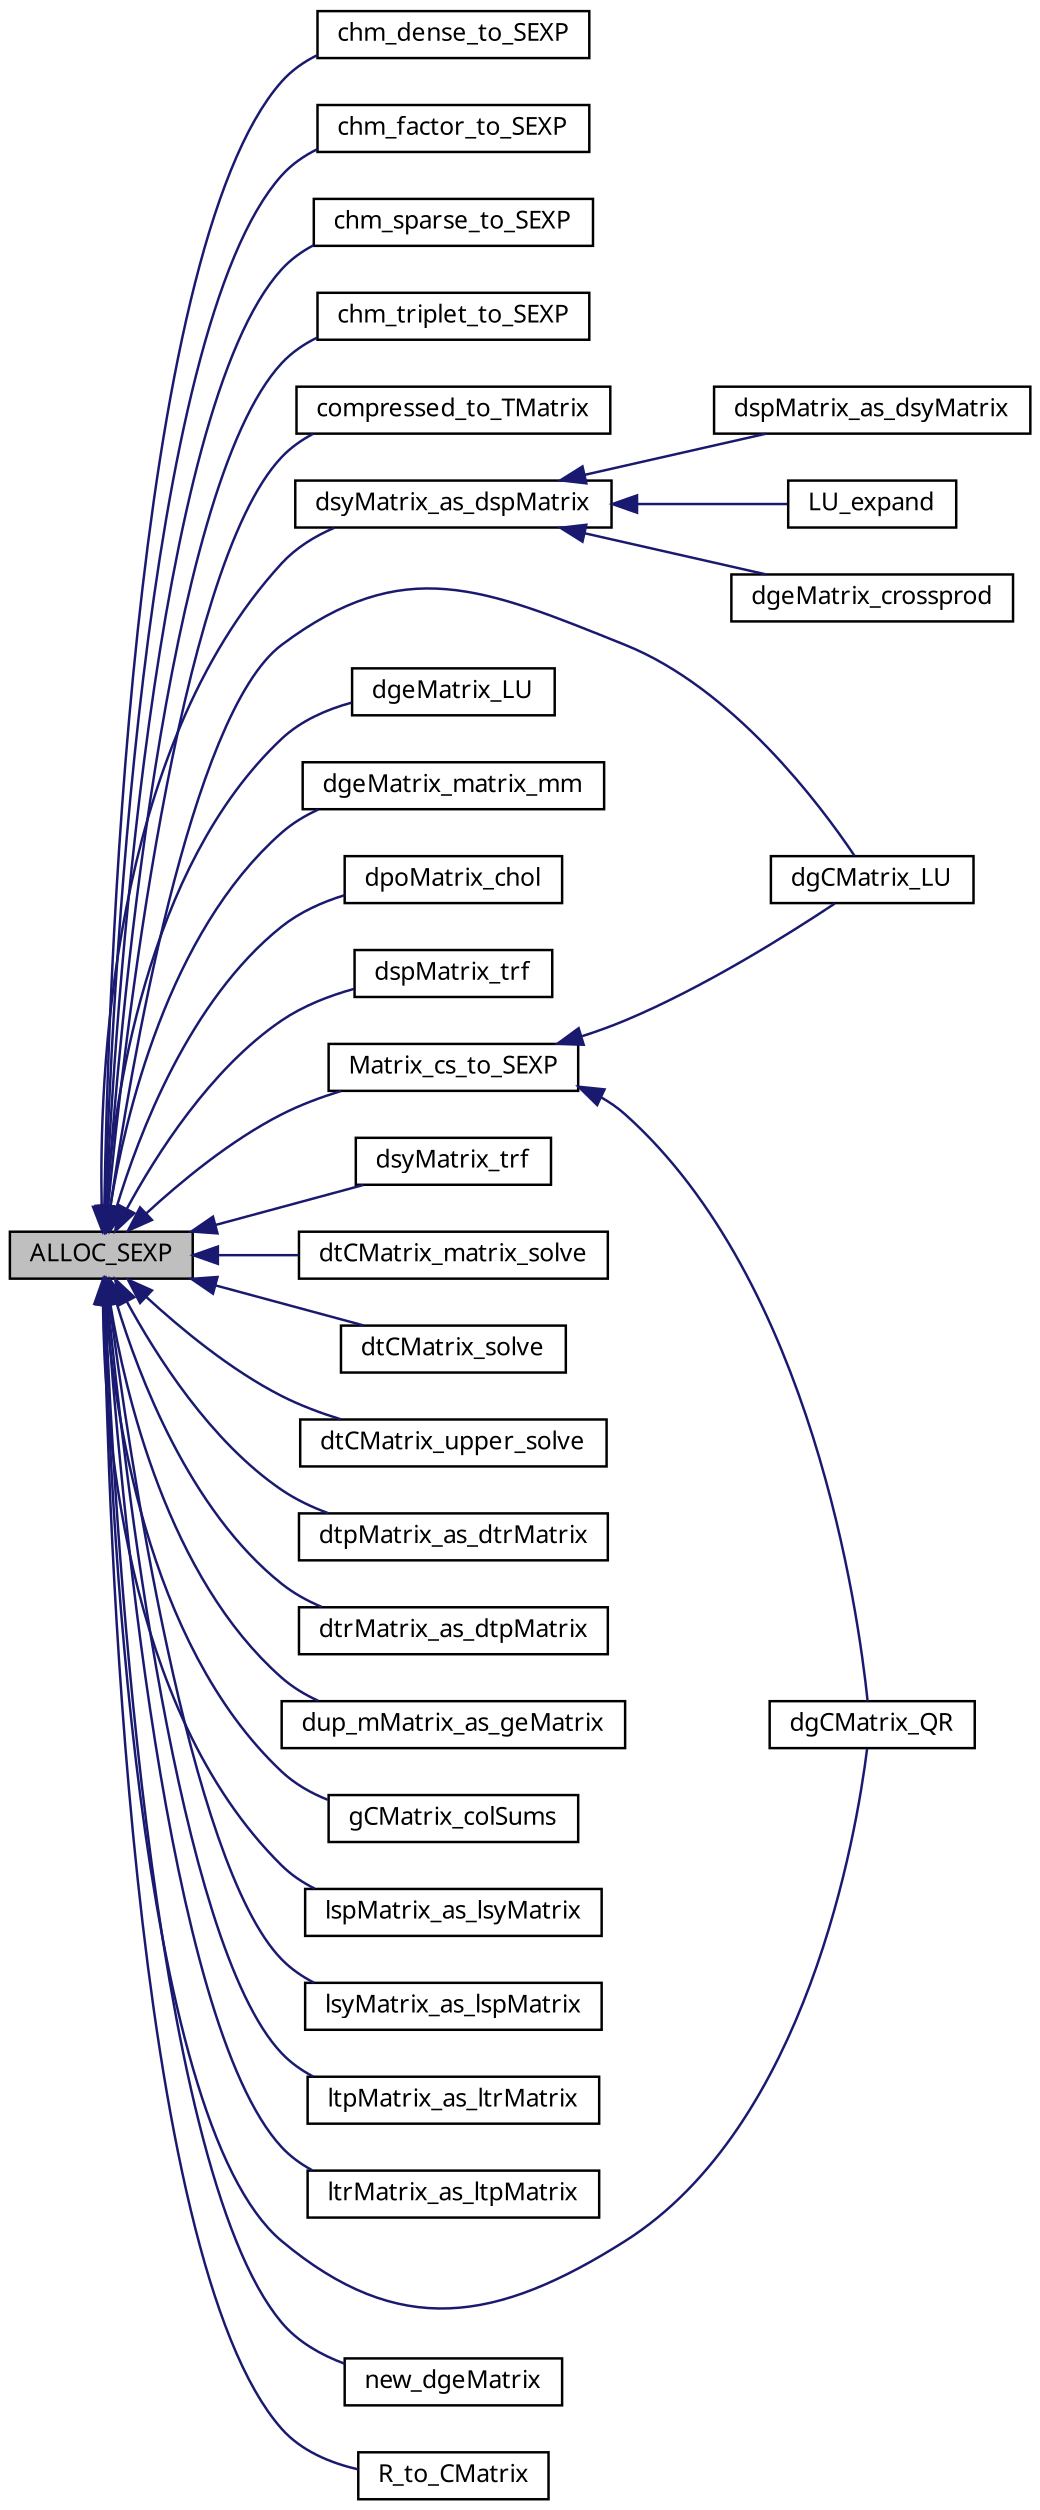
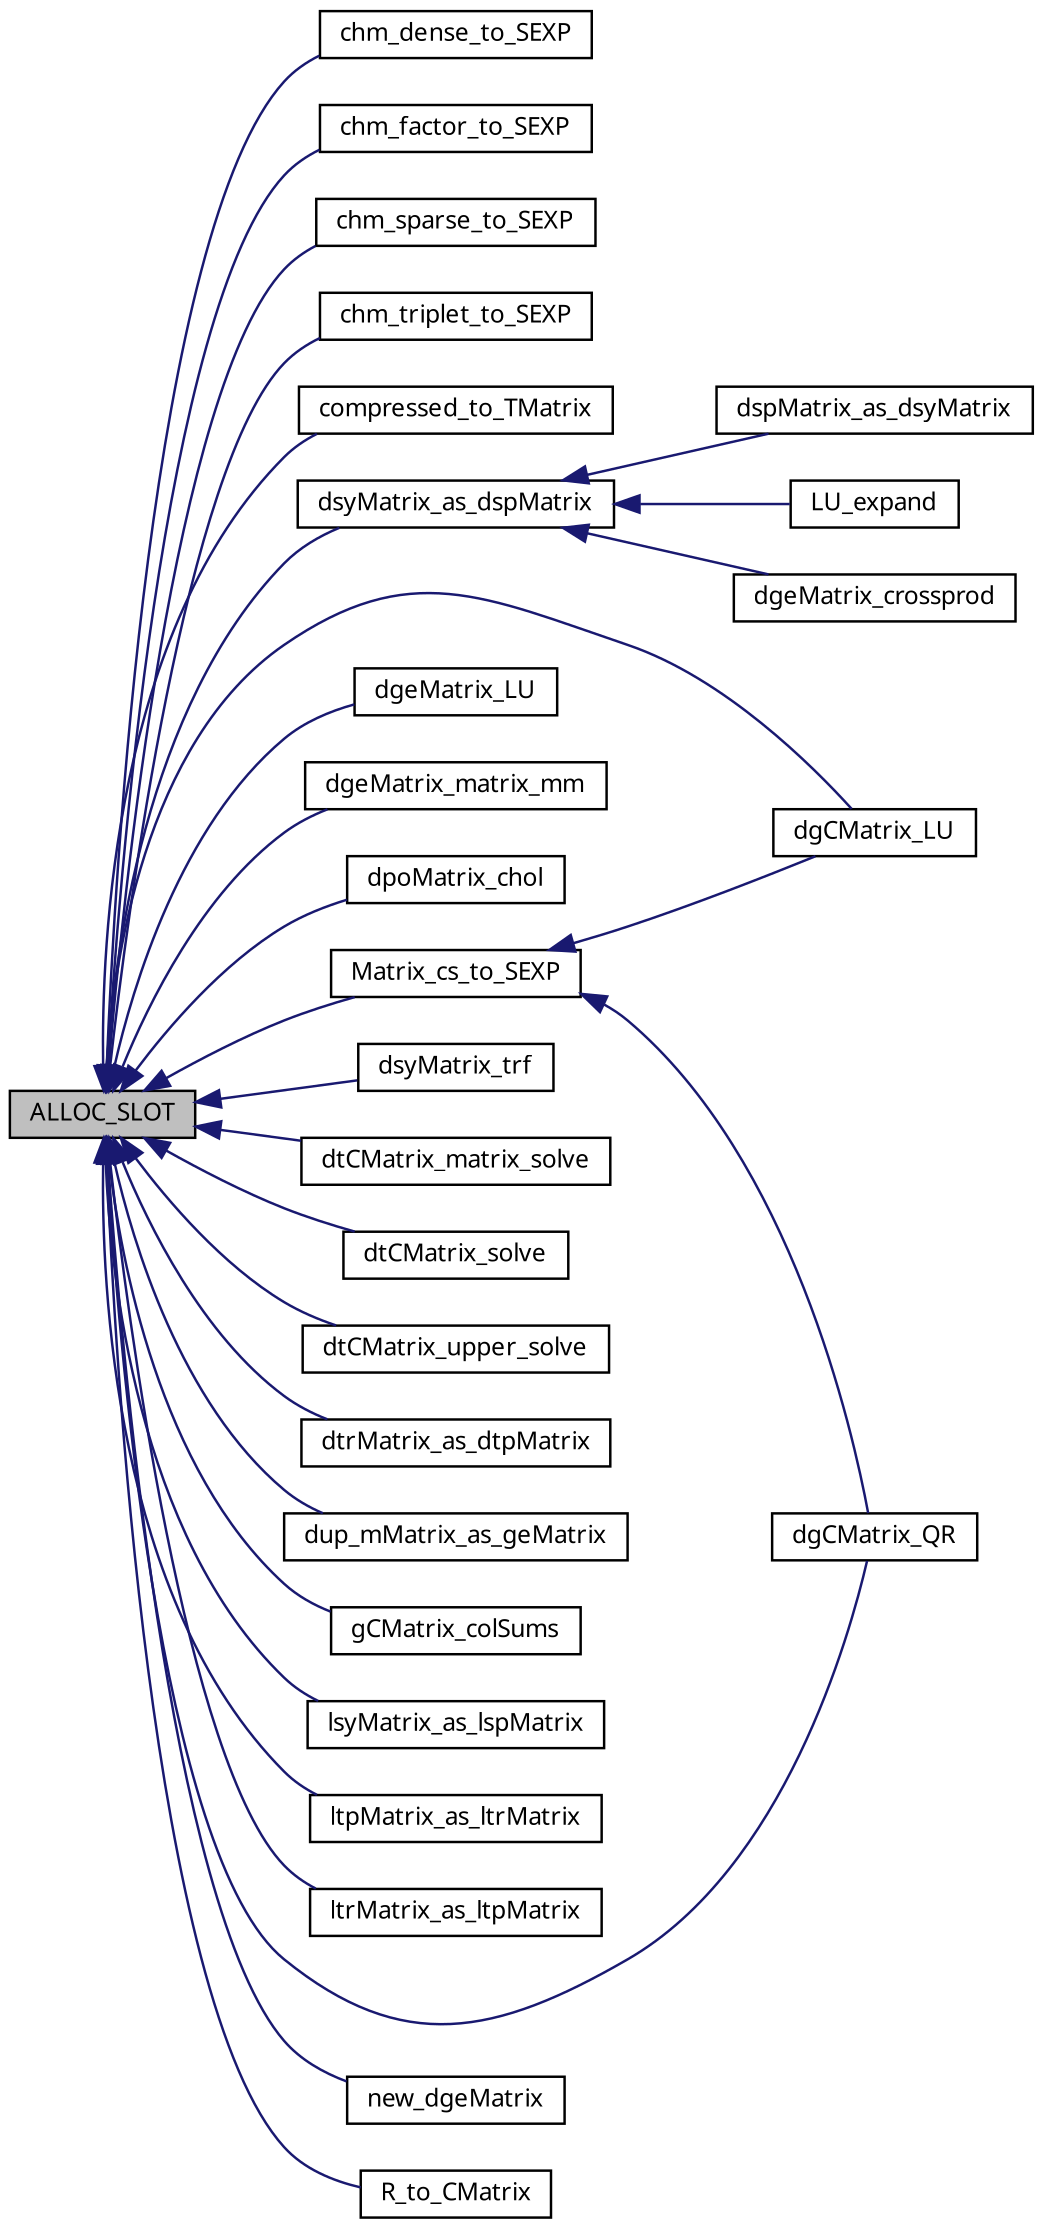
(453, 974) -> none
(101, 1255) -> (103, 1114)
(453, 1537) -> none
(453, 1912) -> none
